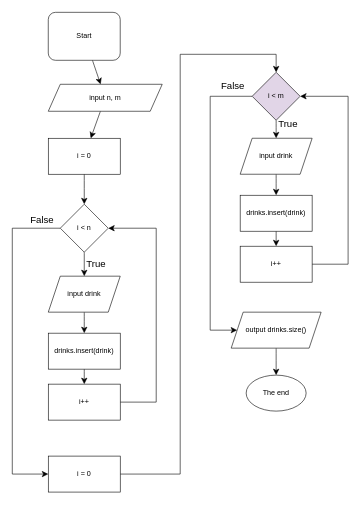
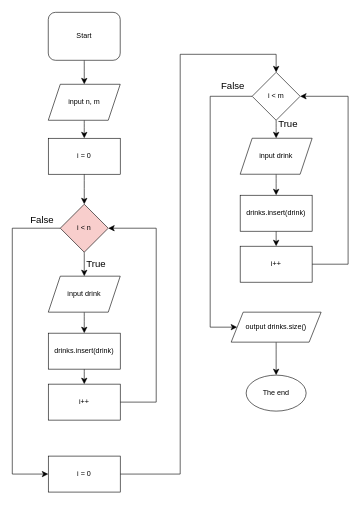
(276, 96) -> (276, 96)
(105, 98) -> (84, 102)
(84, 228) -> (84, 228)
(276, 330) -> (276, 327)
